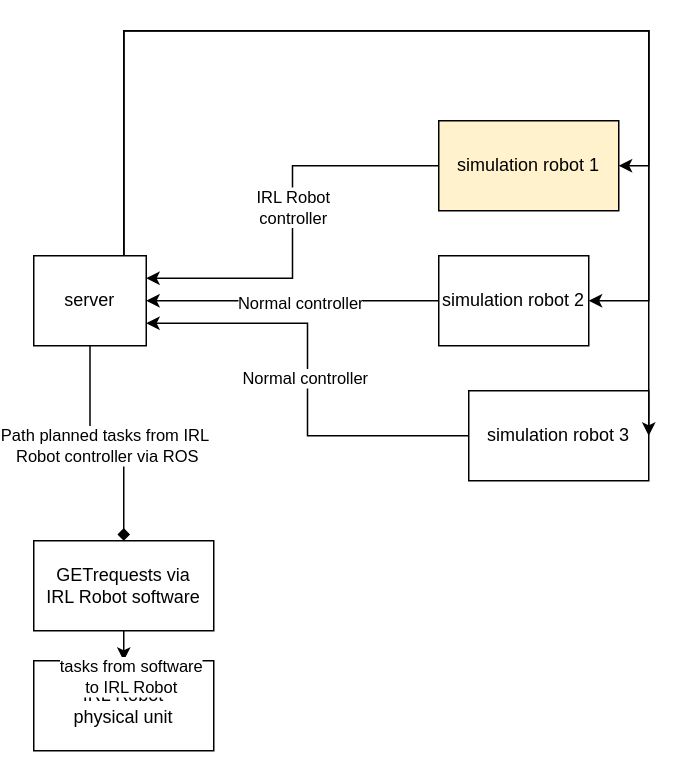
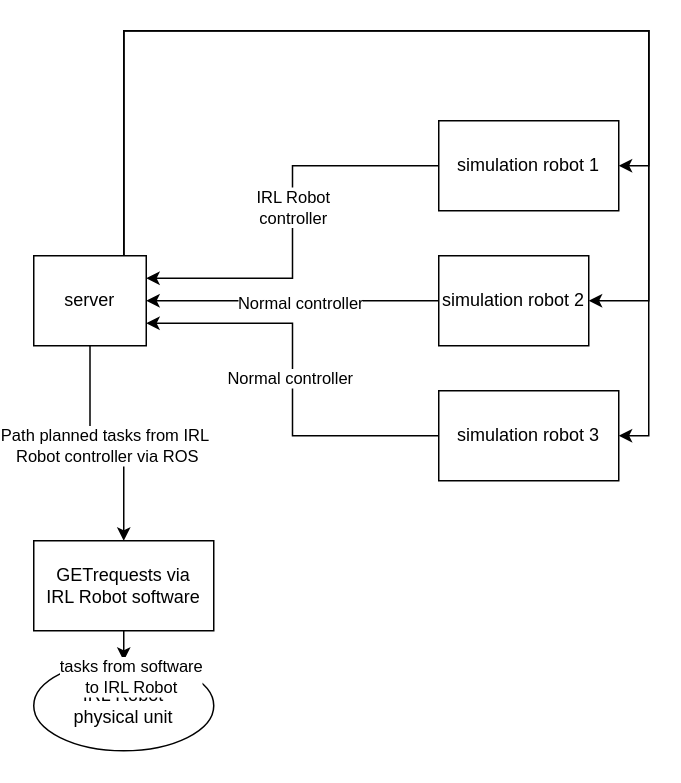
(529, 166) -> (529, 166)
(559, 436) -> (529, 436)
(124, 528) -> (124, 529)
(124, 706) -> (124, 706)
